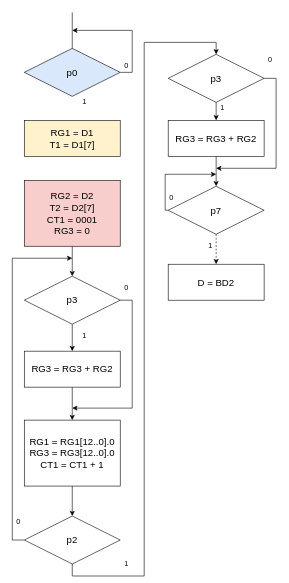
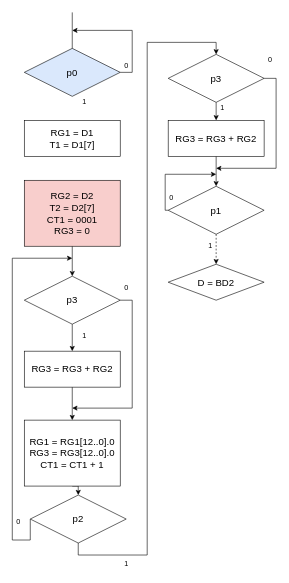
(72, 138) -> (72, 138)
(216, 210) -> (216, 210)
(216, 282) -> (216, 282)
(72, 540) -> (78, 519)
